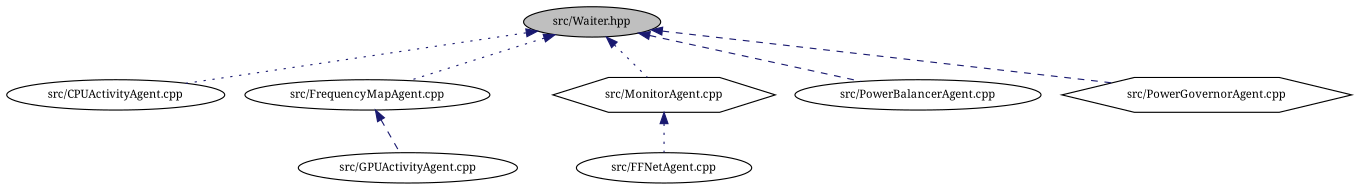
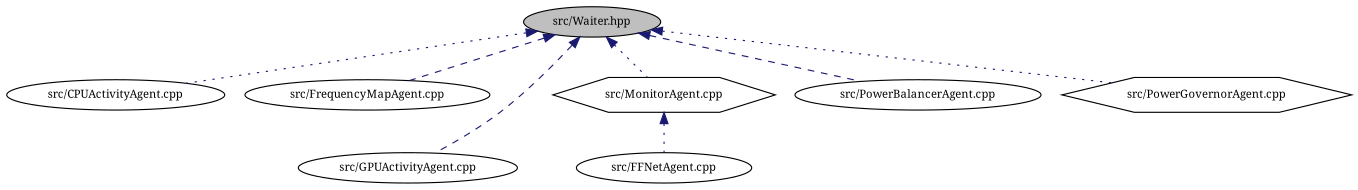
(887, 57) -> (887, 57)
(477, 59) -> (477, 59)
(390, 136) -> (508, 106)
